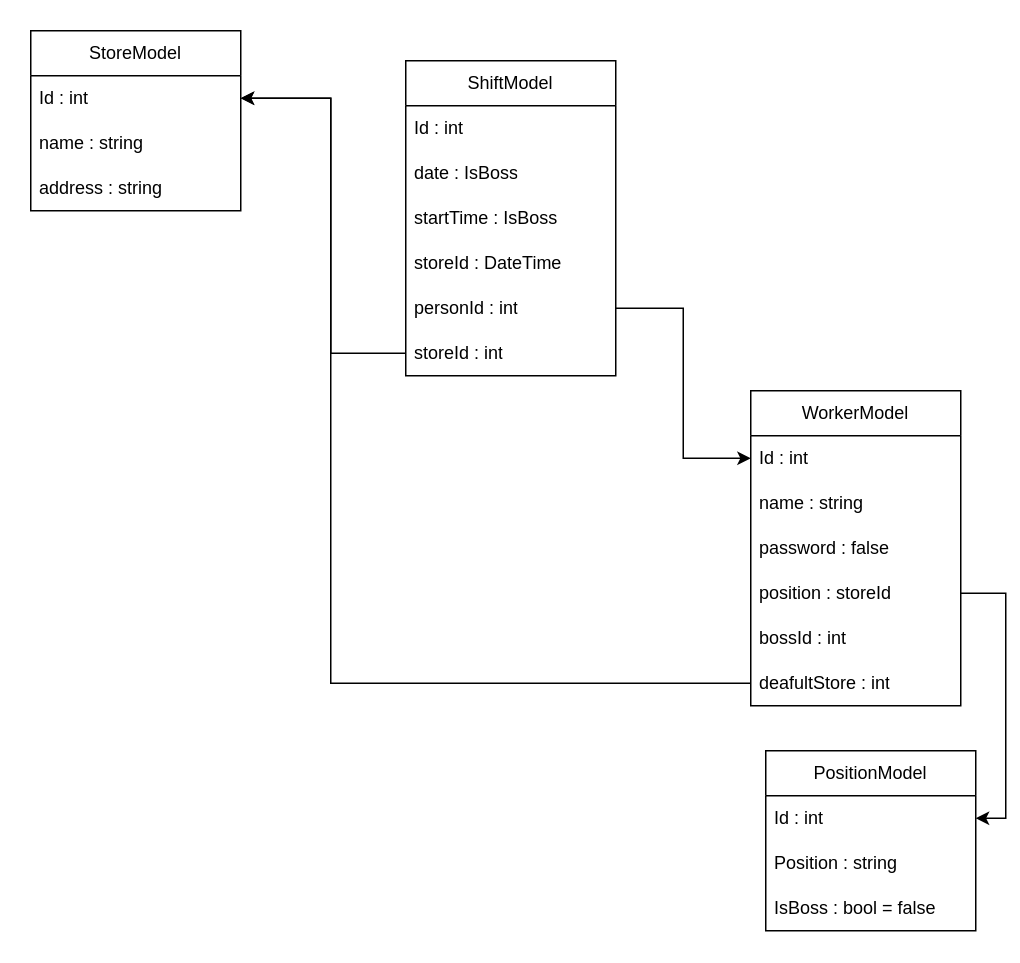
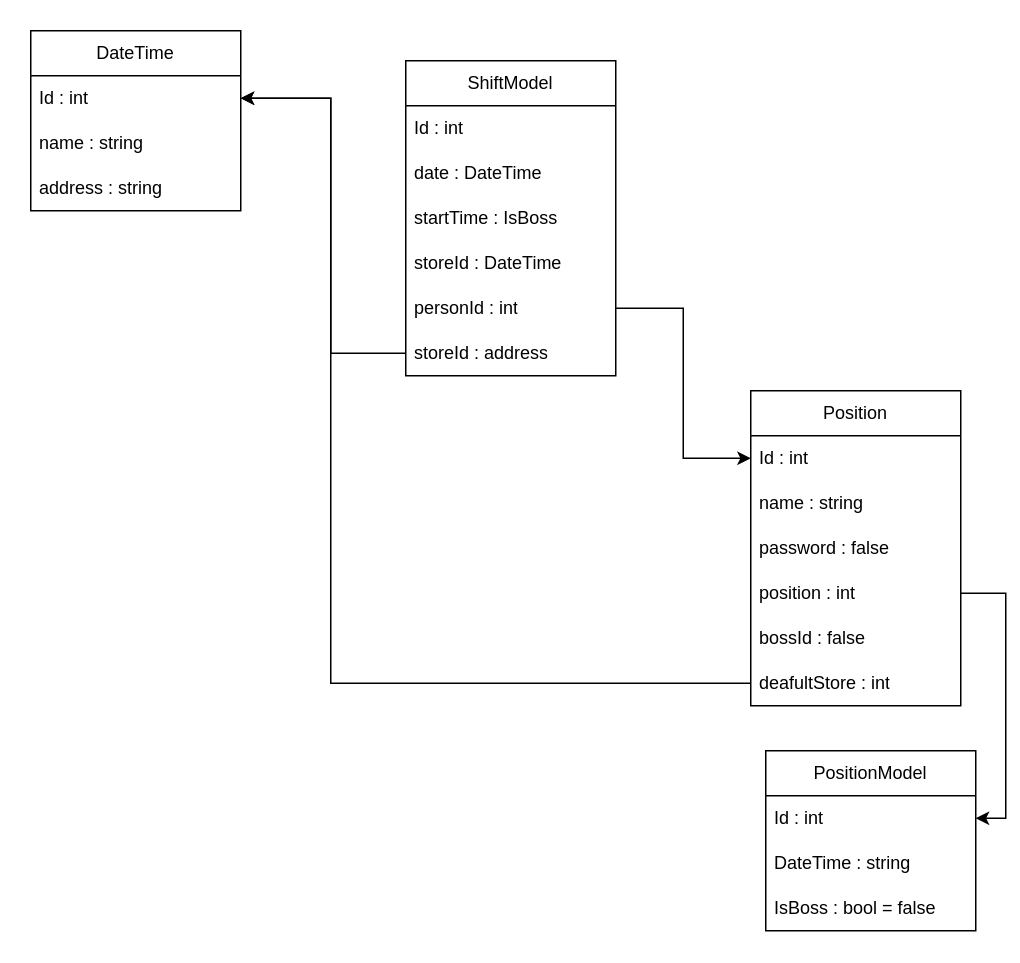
(136, 53) -> (136, 53)
(473, 173) -> (481, 173)
(471, 353) -> (493, 353)
(856, 413) -> (856, 413)
(839, 593) -> (816, 593)
(811, 638) -> (821, 638)
(846, 863) -> (849, 863)
